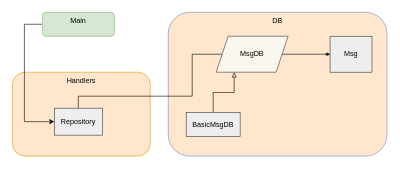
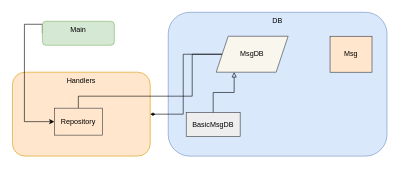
(78, 24) -> (78, 33)
(303, 54) -> (183, 81)
(351, 54) -> (351, 54)
(278, 84) -> (278, 84)
(78, 122) -> (78, 122)
